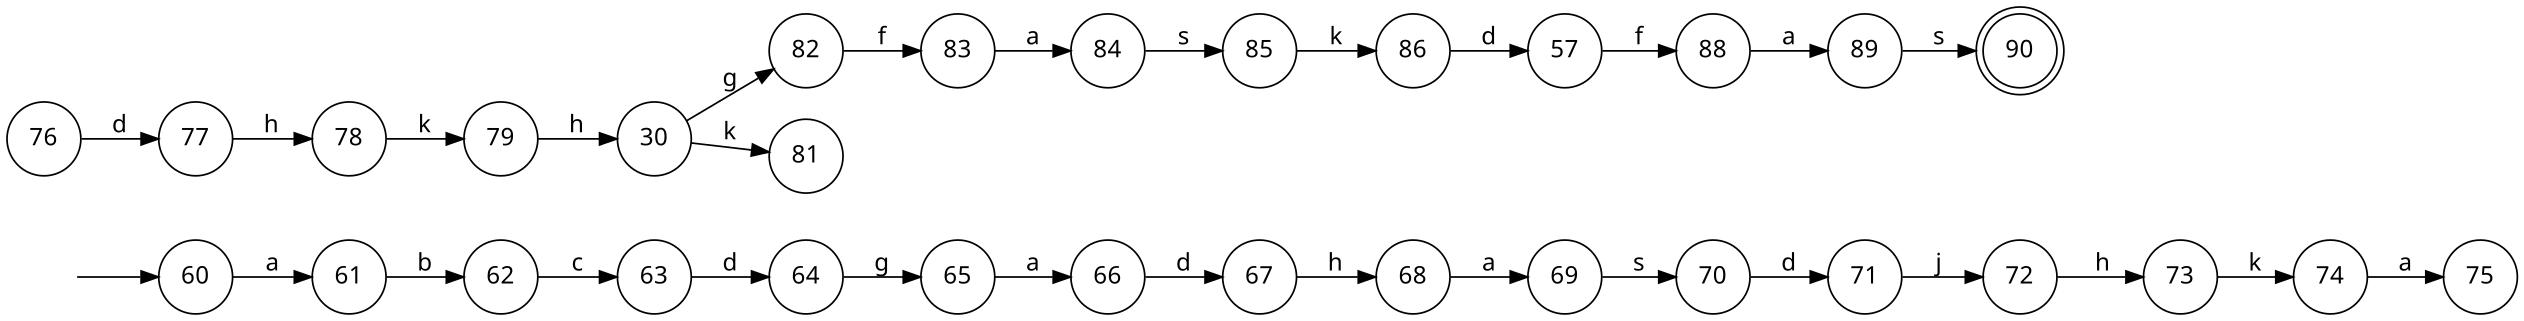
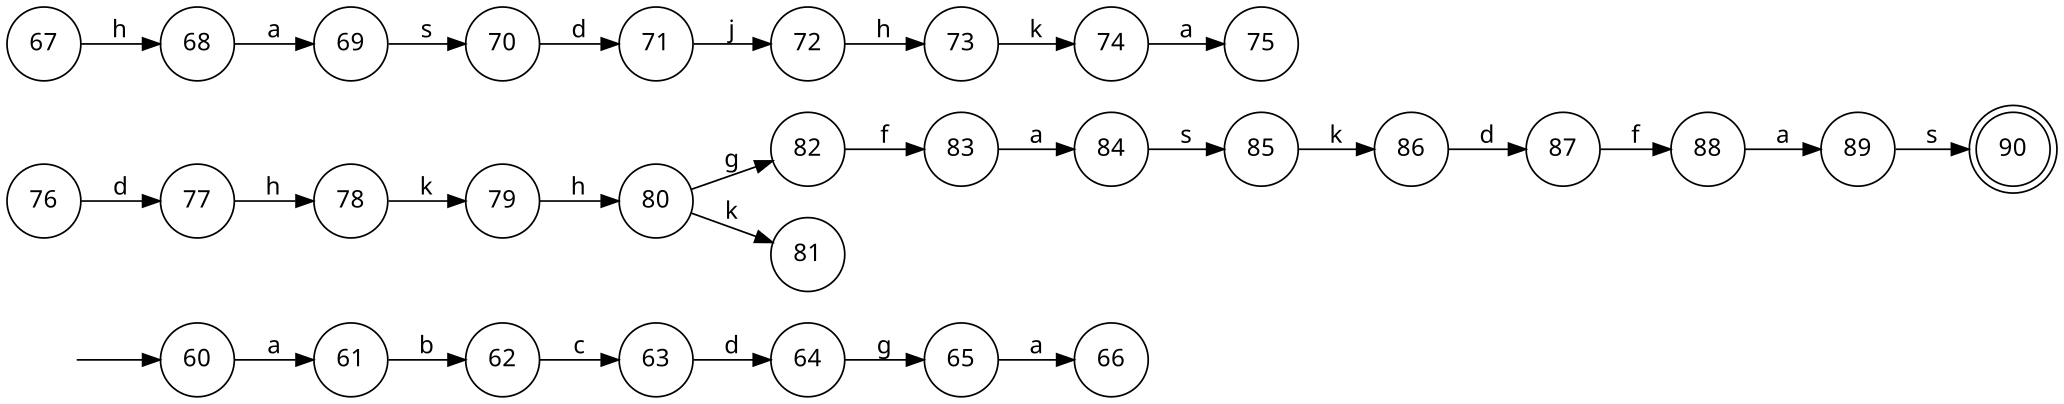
(1565, 51) -> (1563, 149)
(654, 139) -> (656, 201)
(1175, 277) -> none
